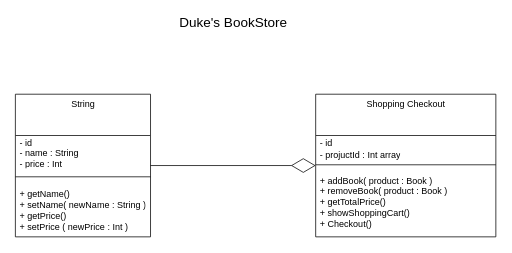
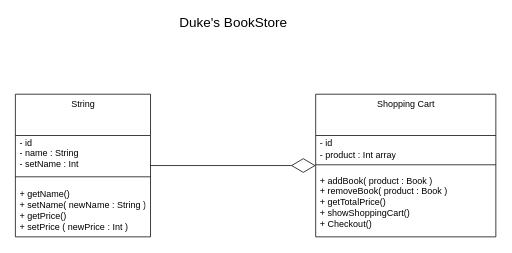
(406, 105) -> (406, 105)
(372, 149) -> (367, 149)
(52, 153) -> (53, 153)
